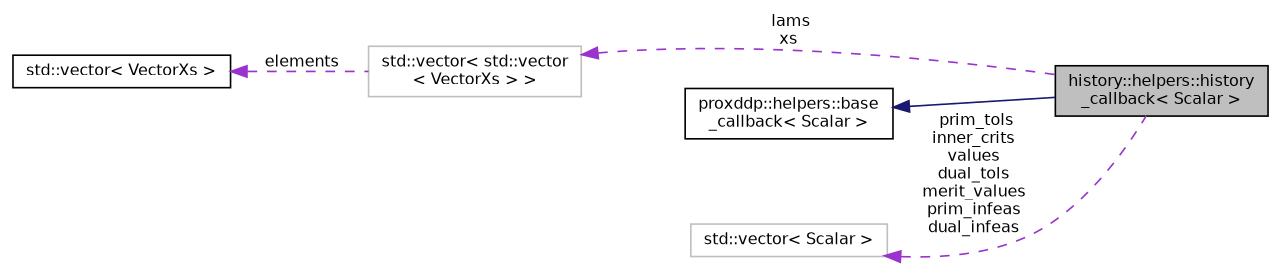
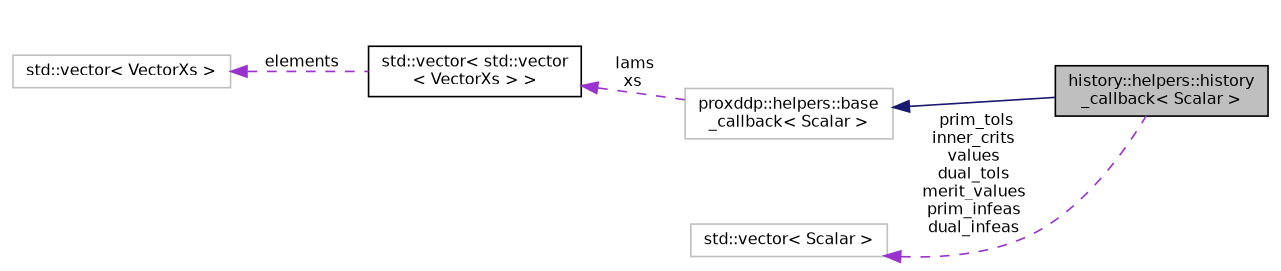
(827, 52) -> (641, 94)
(122, 71) -> (122, 71)
(475, 71) -> (475, 71)
(789, 114) -> (789, 114)
